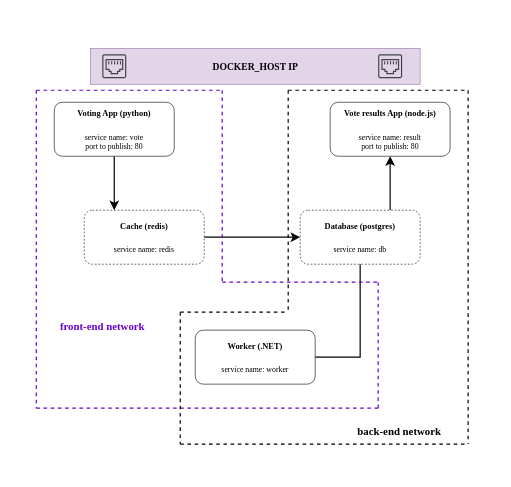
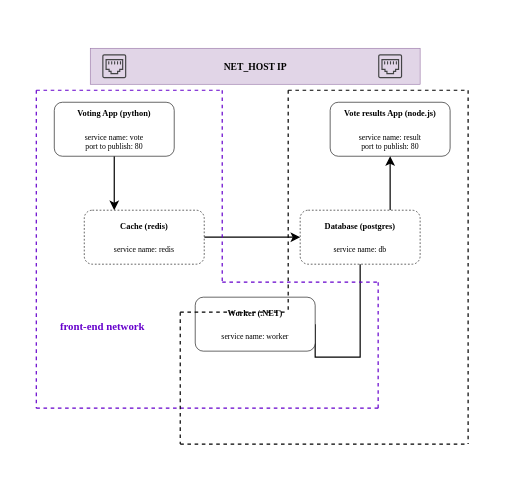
(256, 66) -> (256, 66)
(255, 357) -> (255, 324)
(399, 432) -> none
